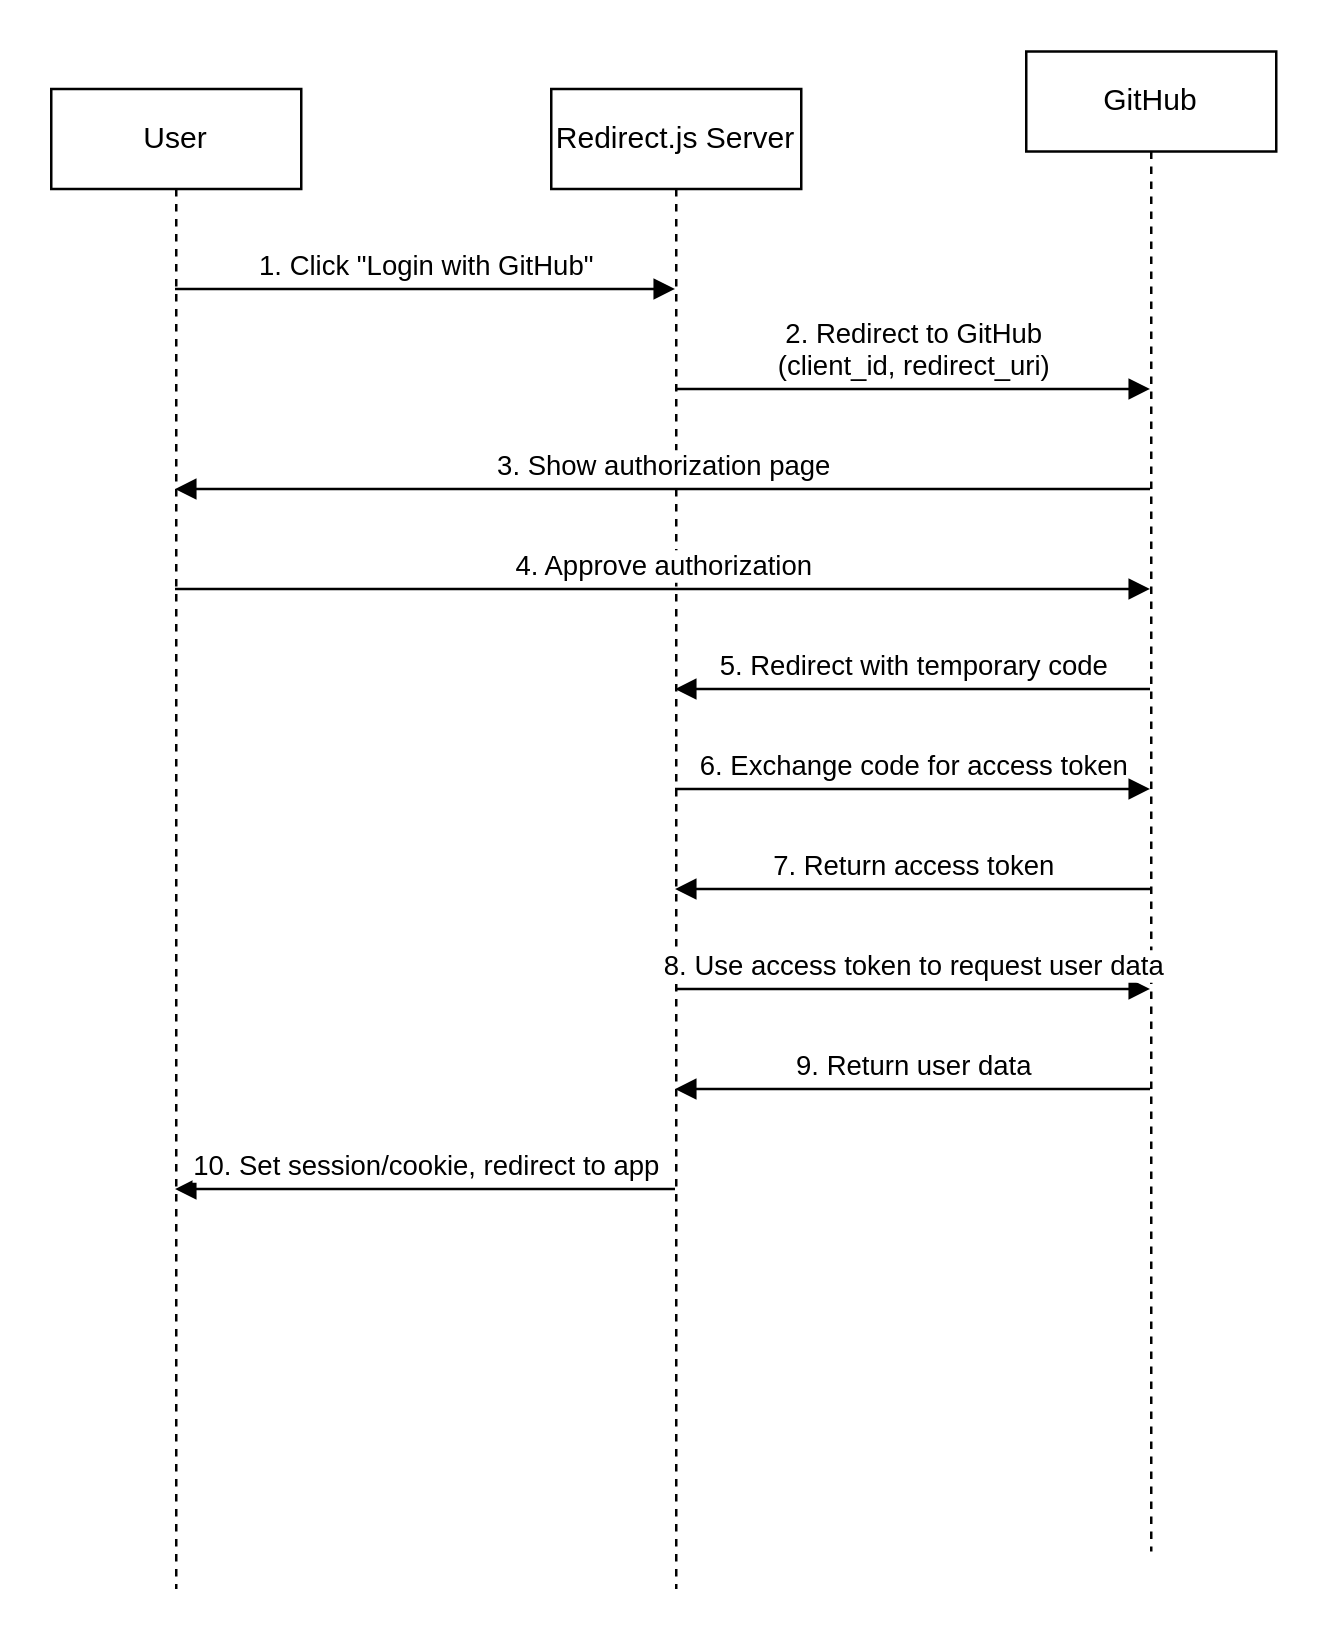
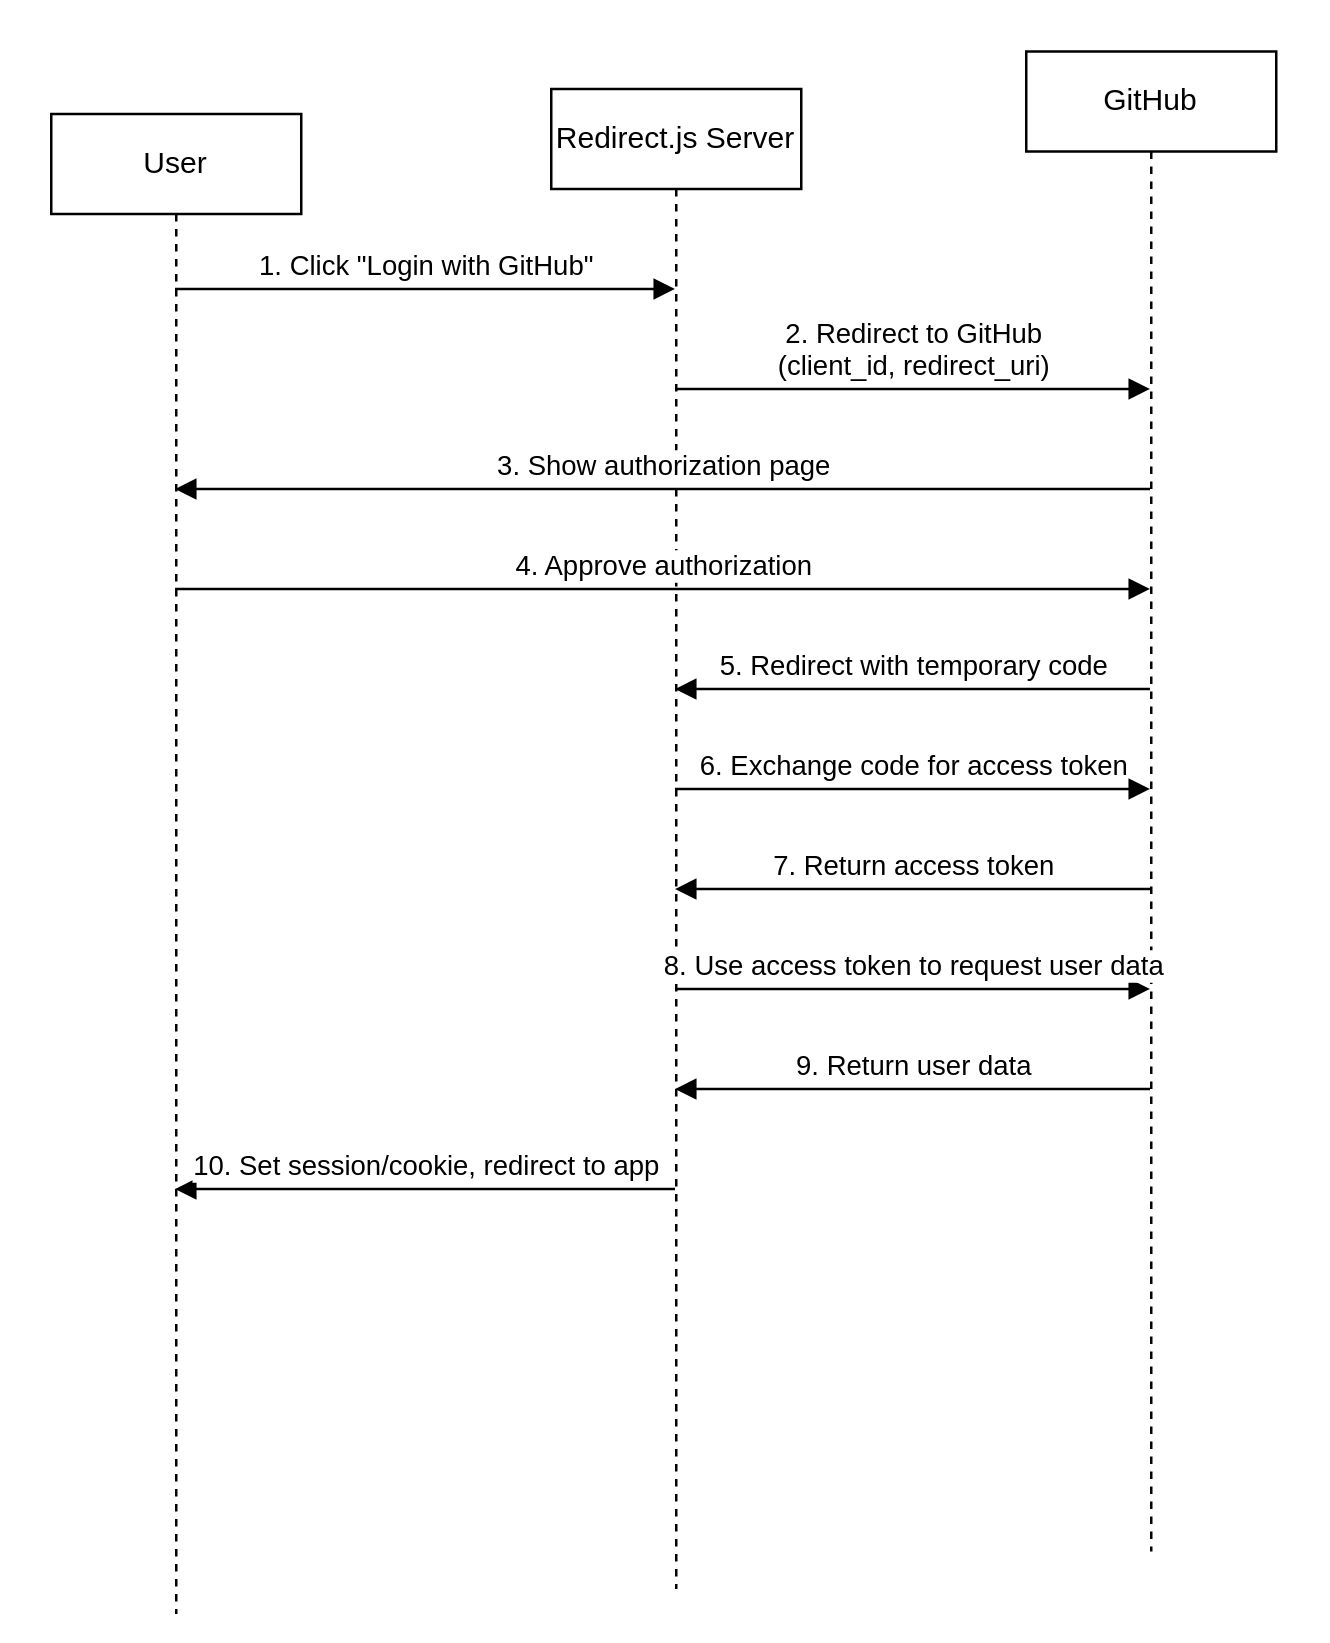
(176, 839) -> (176, 864)
